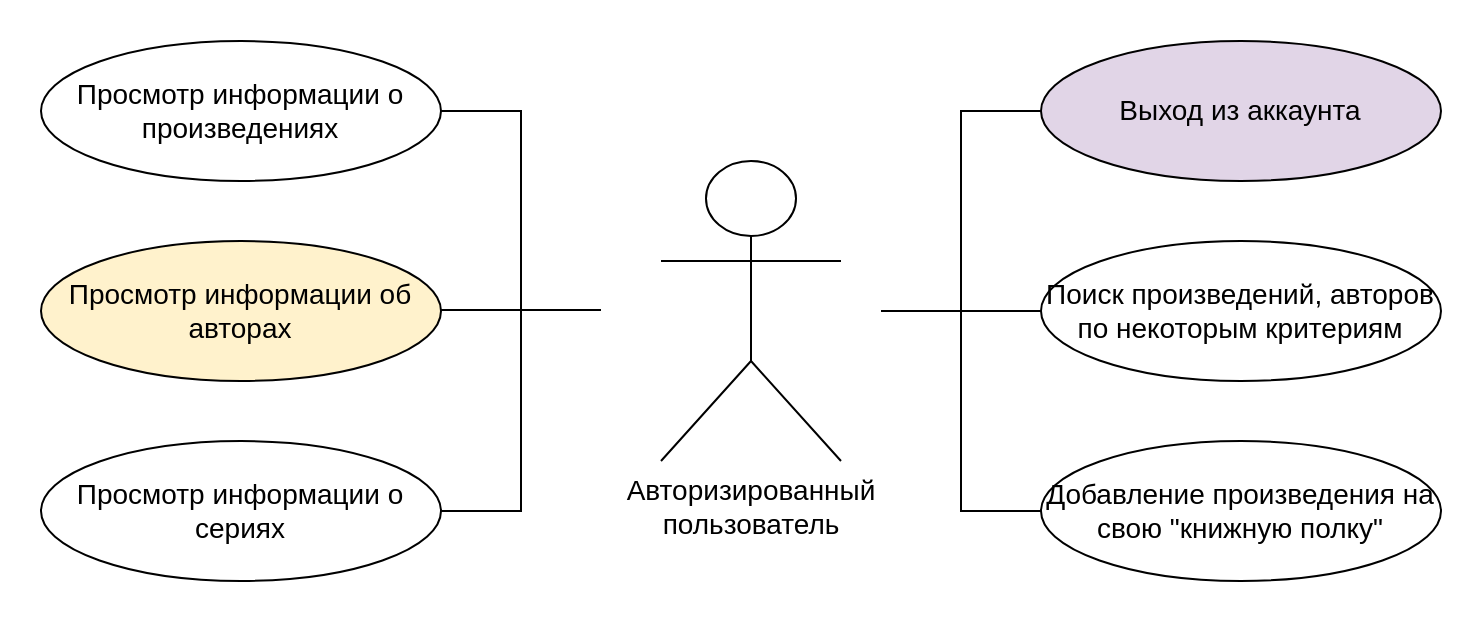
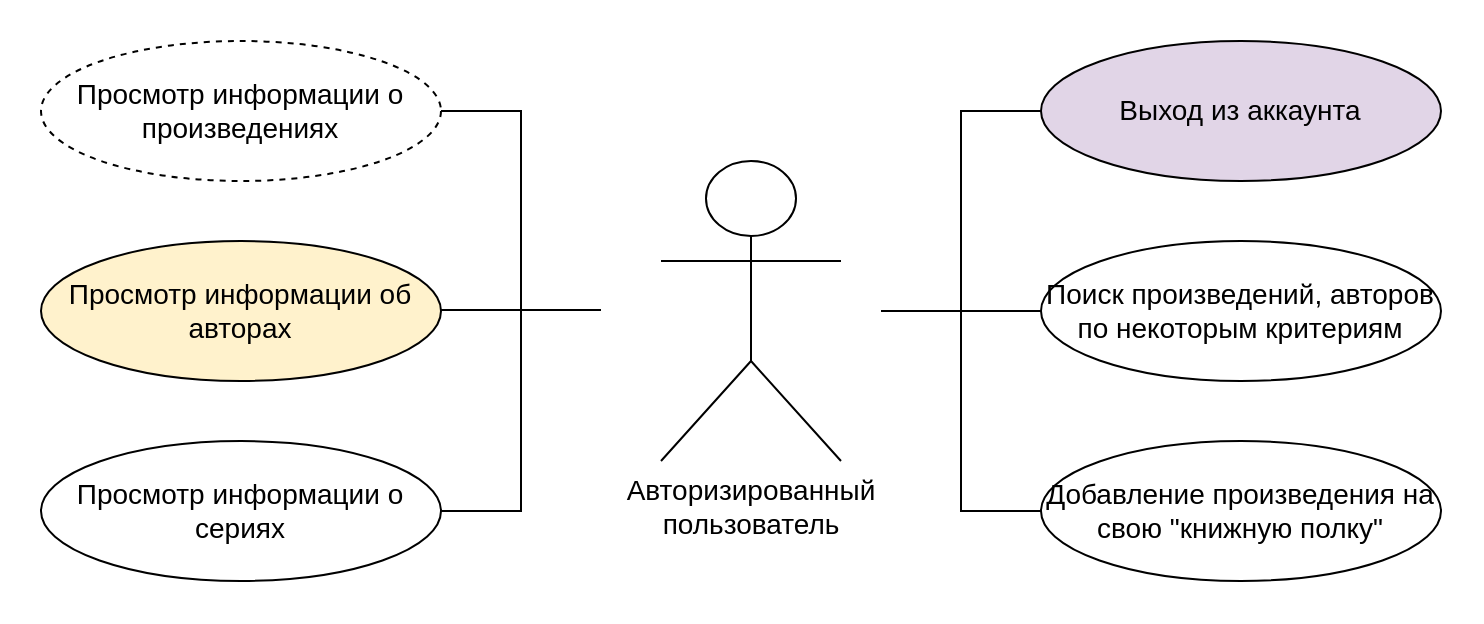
(241, 111) -> (241, 111)
